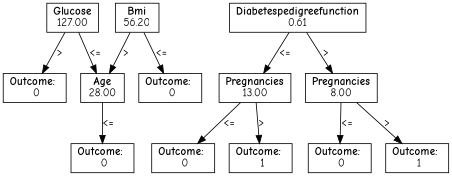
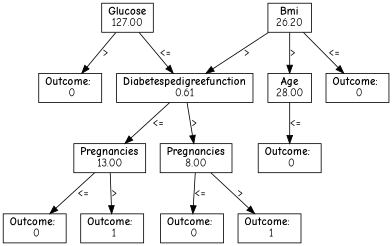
(137, 23) -> (290, 23)
(86, 49) -> (154, 50)
none -> (241, 51)
